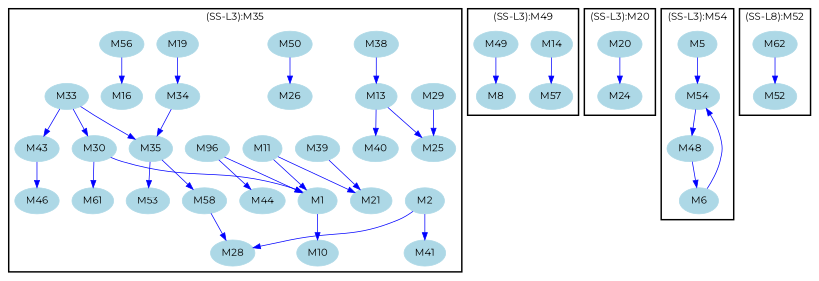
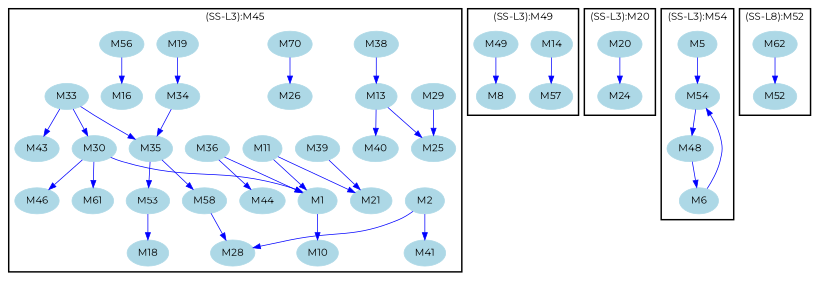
(235, 17) -> (235, 17)
(290, 44) -> (290, 44)
(207, 149) -> (207, 149)
(37, 171) -> (68, 172)
none -> (148, 253)
